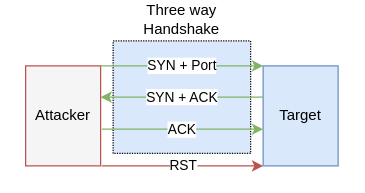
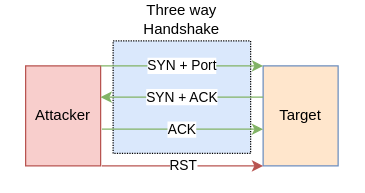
(63, 116) -> (63, 116)
(301, 116) -> (301, 116)
